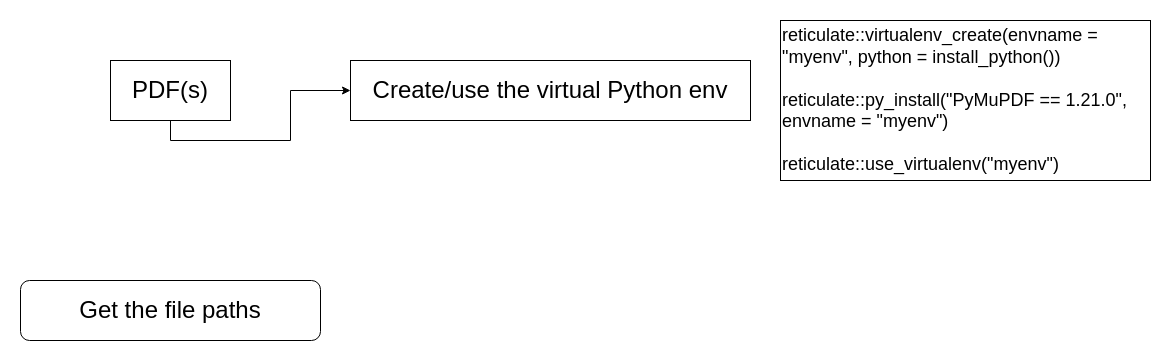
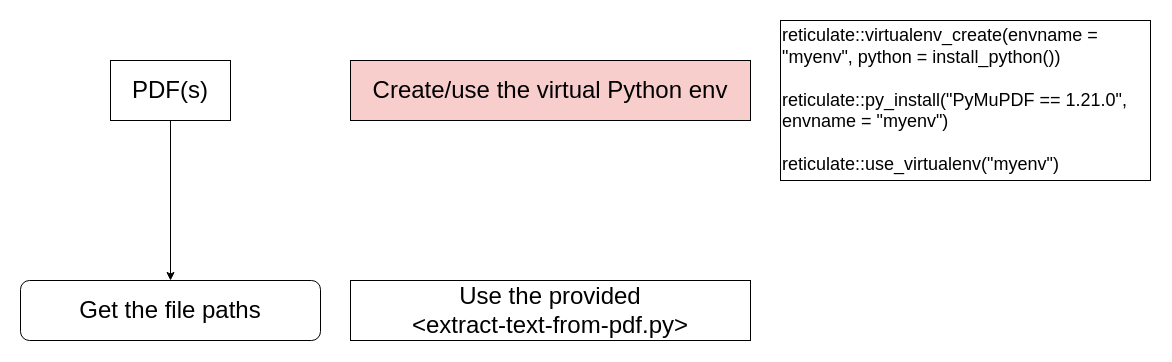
(551, 91) -> (551, 91)
(281, 141) -> (171, 206)
none -> (551, 311)
